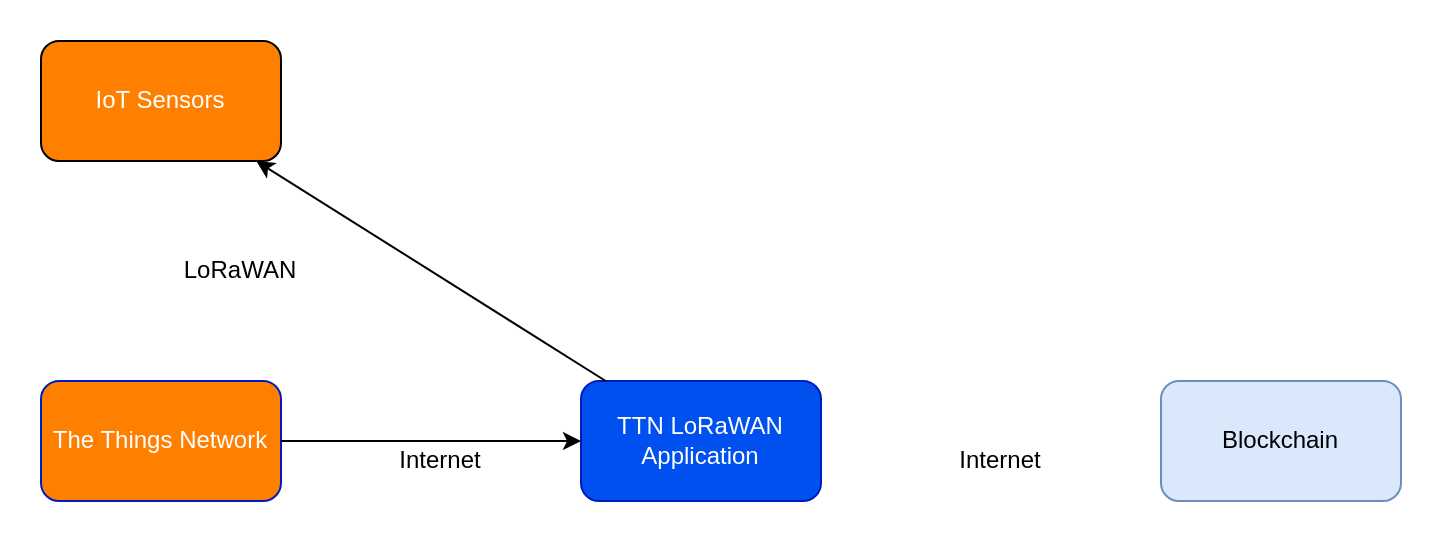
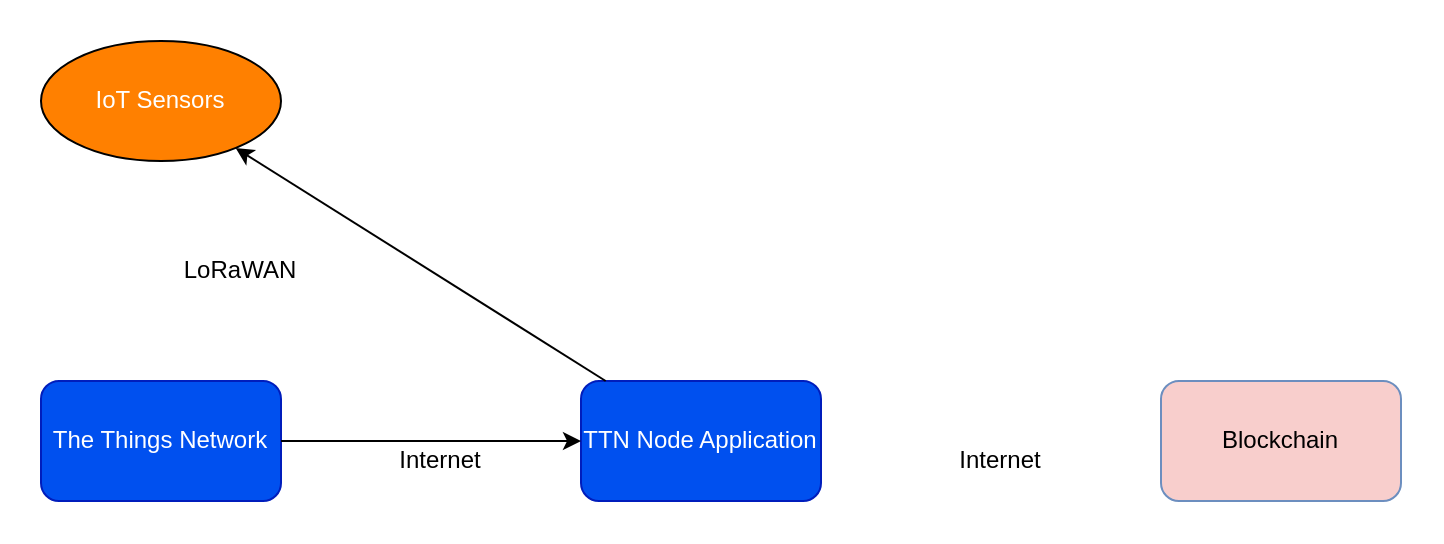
(161, 101) -> (161, 101)
(161, 441) -> (161, 441)
(701, 441) -> (701, 441)
(1281, 441) -> (1281, 441)
